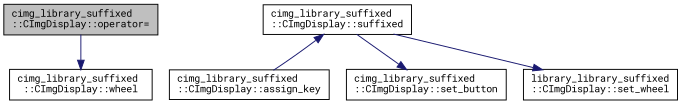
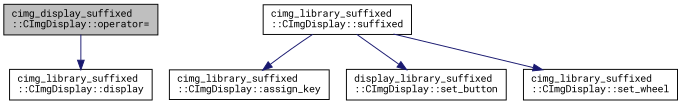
(81, 20) -> (81, 20)
(295, 56) -> (291, 49)
(81, 85) -> (81, 85)
(426, 85) -> (426, 85)
(600, 85) -> (600, 85)
